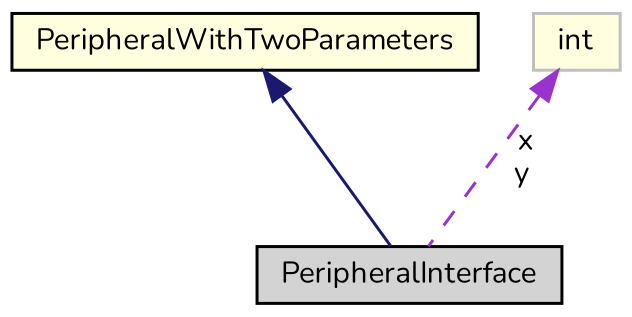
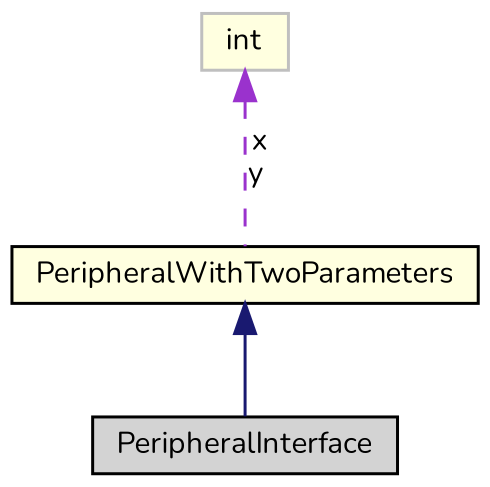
(484, 171) -> (245, 174)
